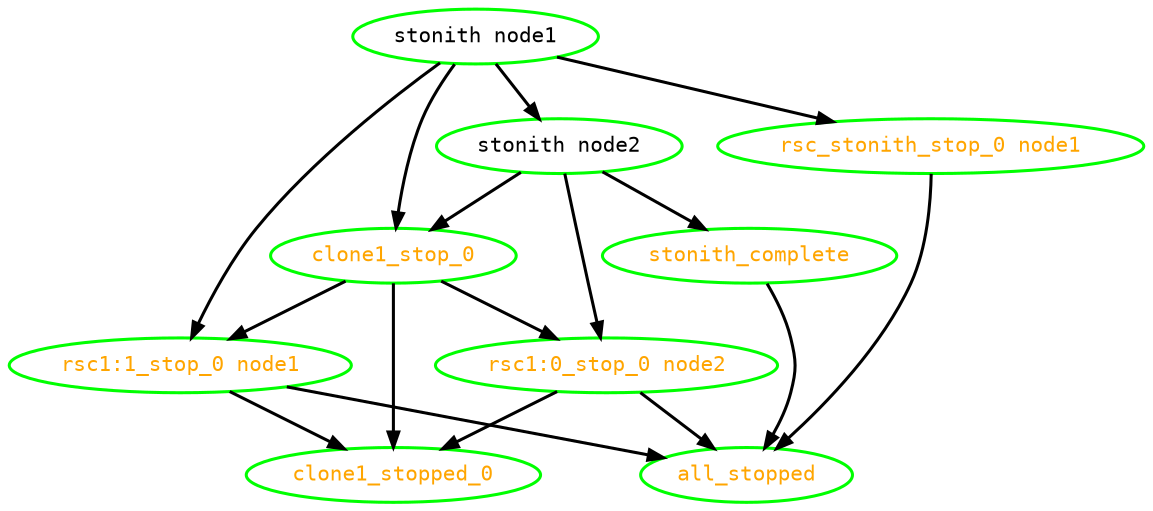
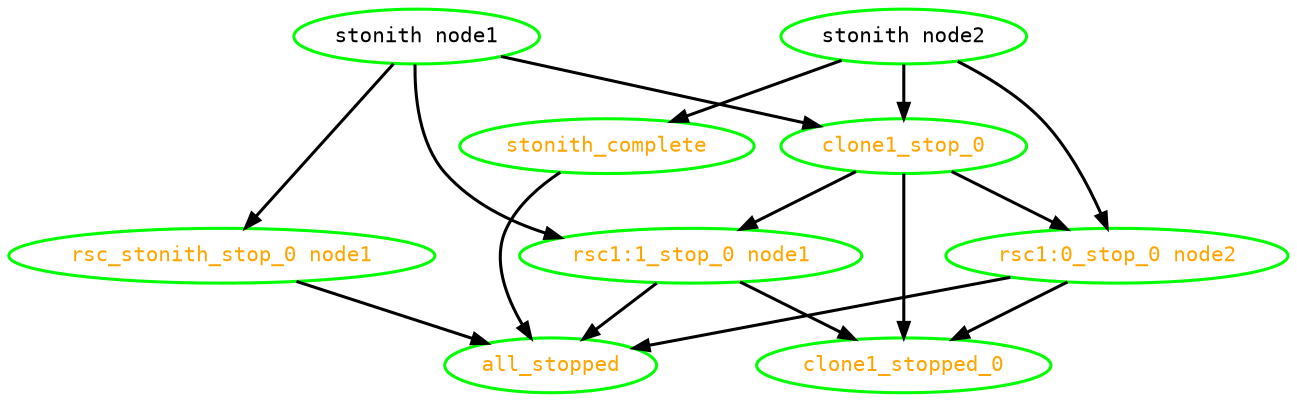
(513, 85) -> none
